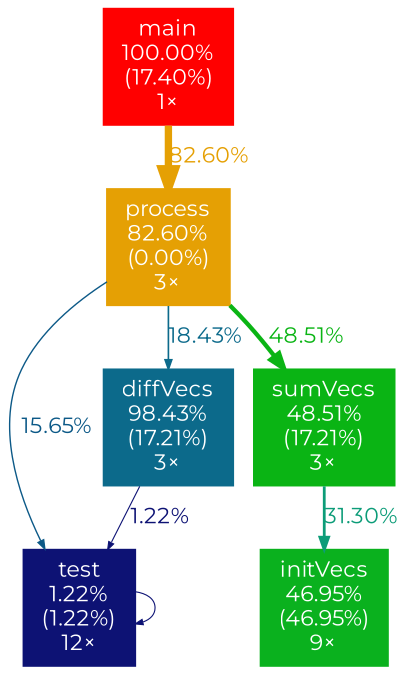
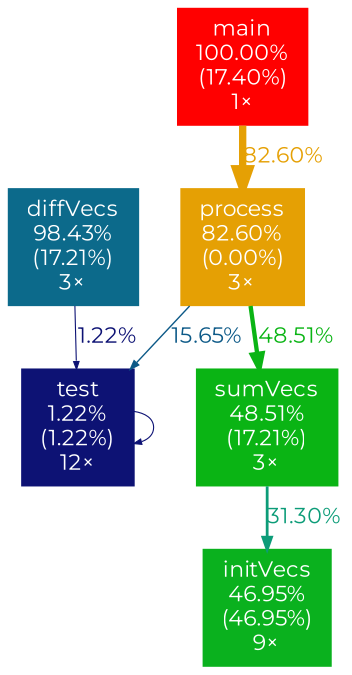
(168, 333) -> none
